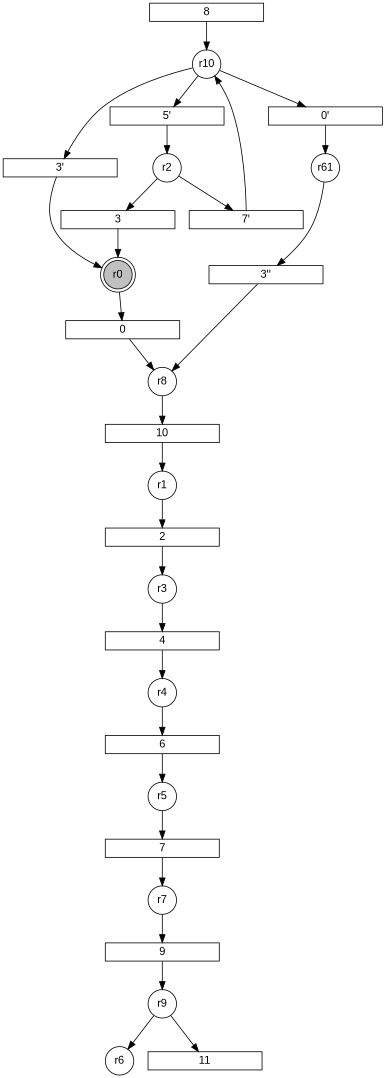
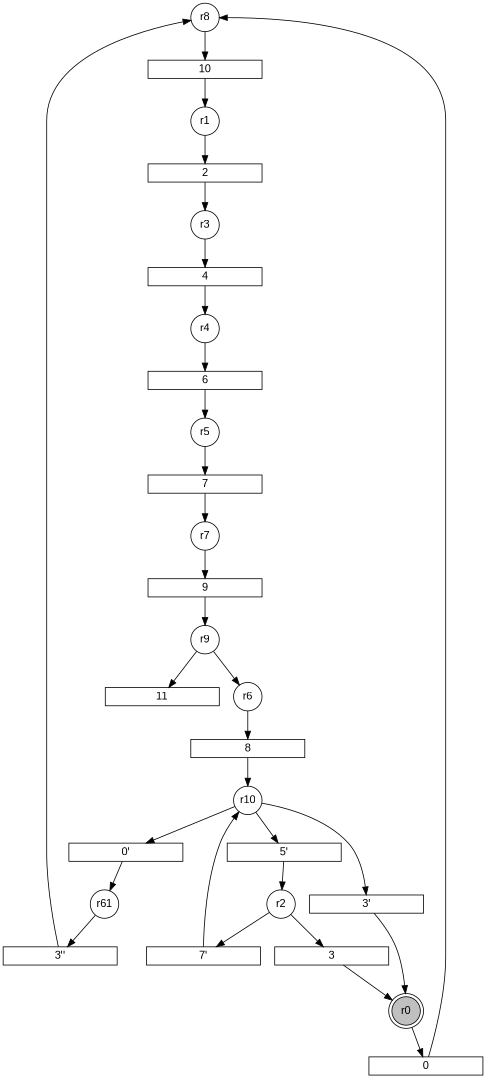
none -> (248, 721)
